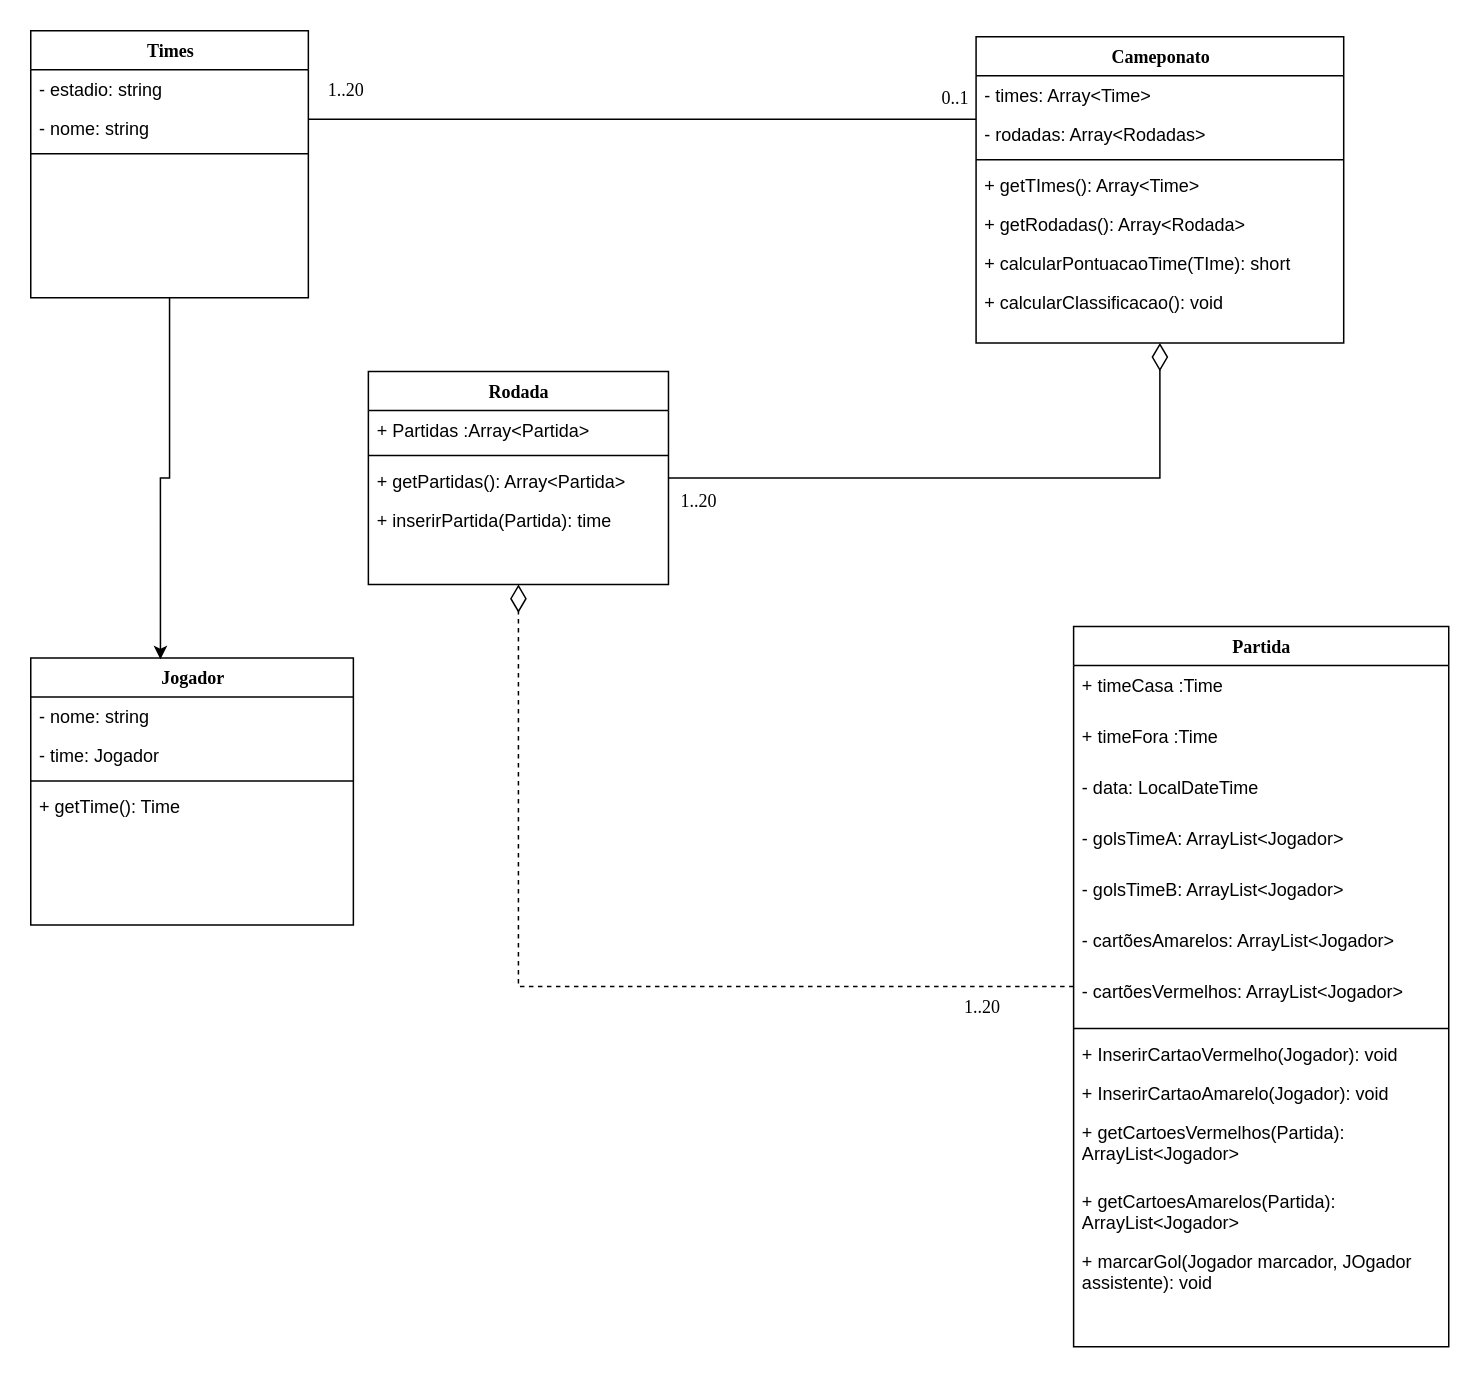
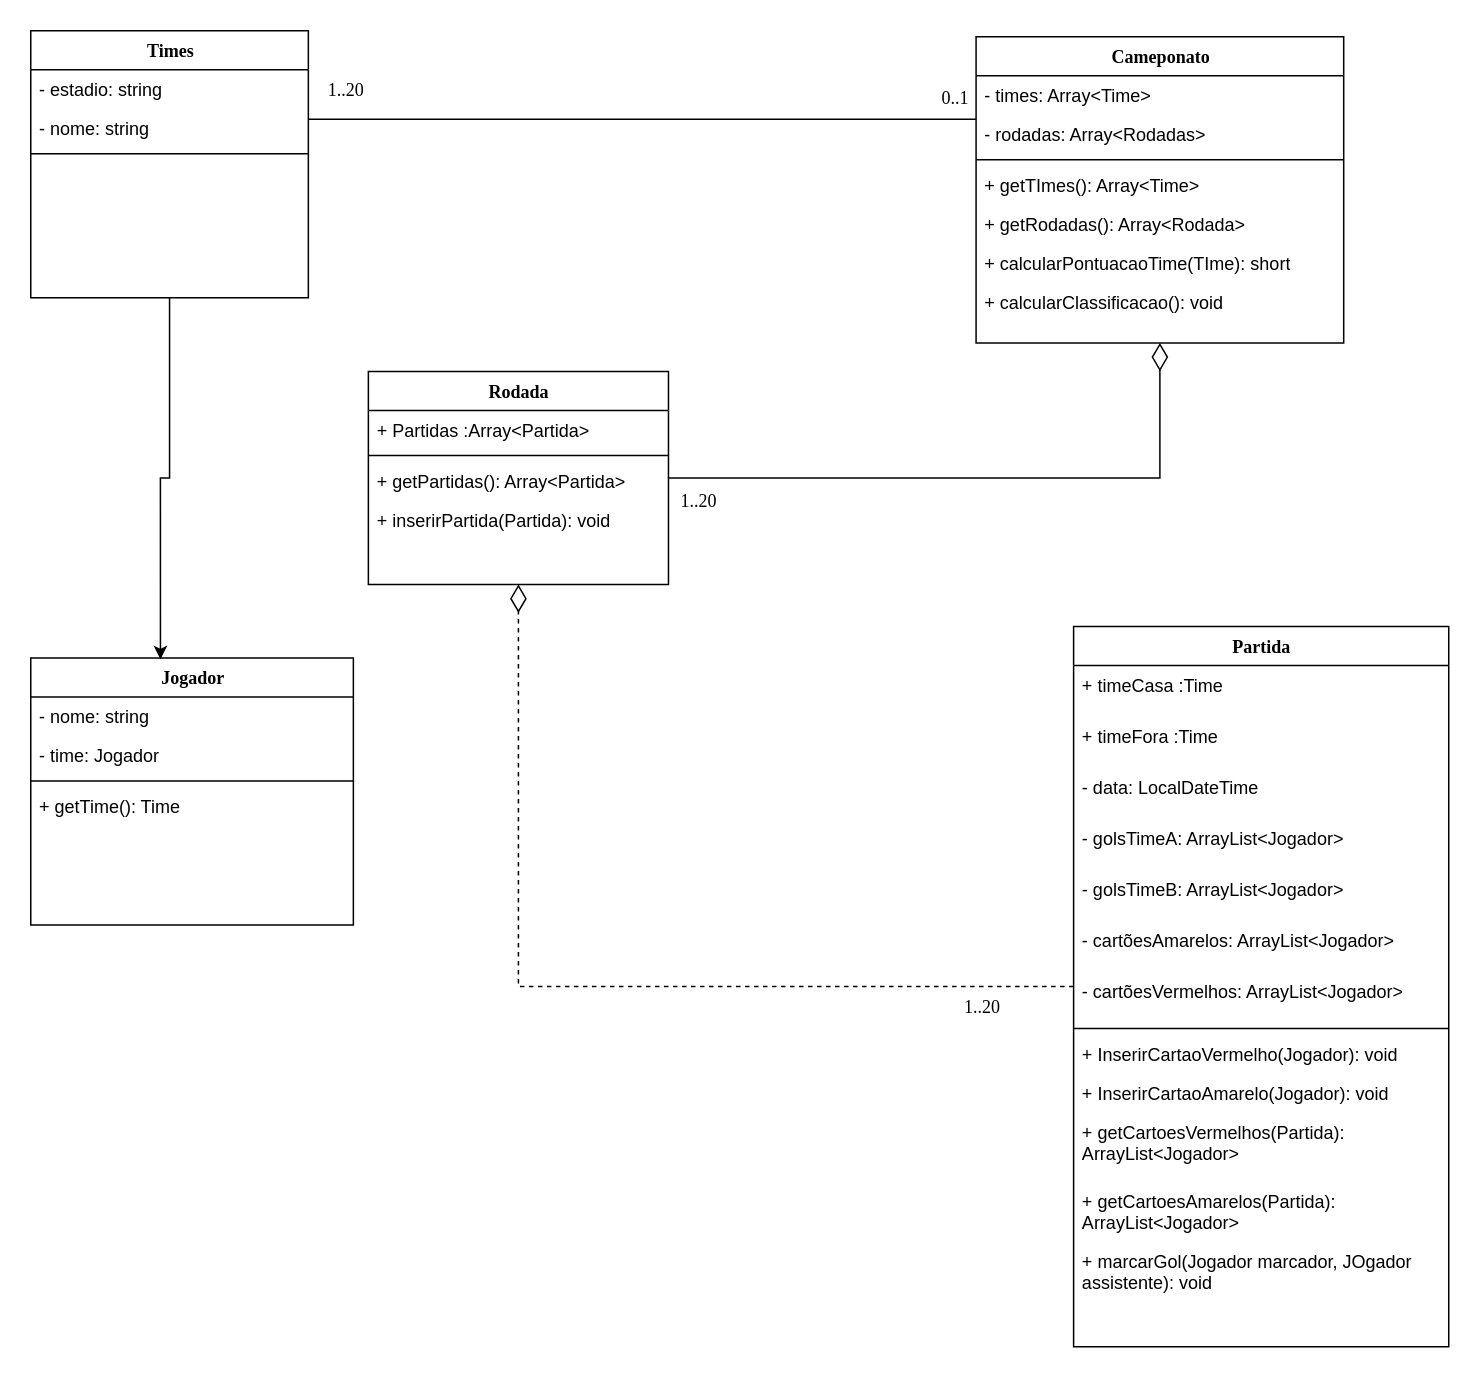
(515, 522) -> (515, 522)
